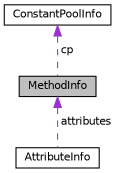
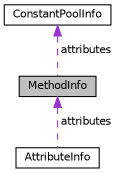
(66, 51) -> (85, 51)
